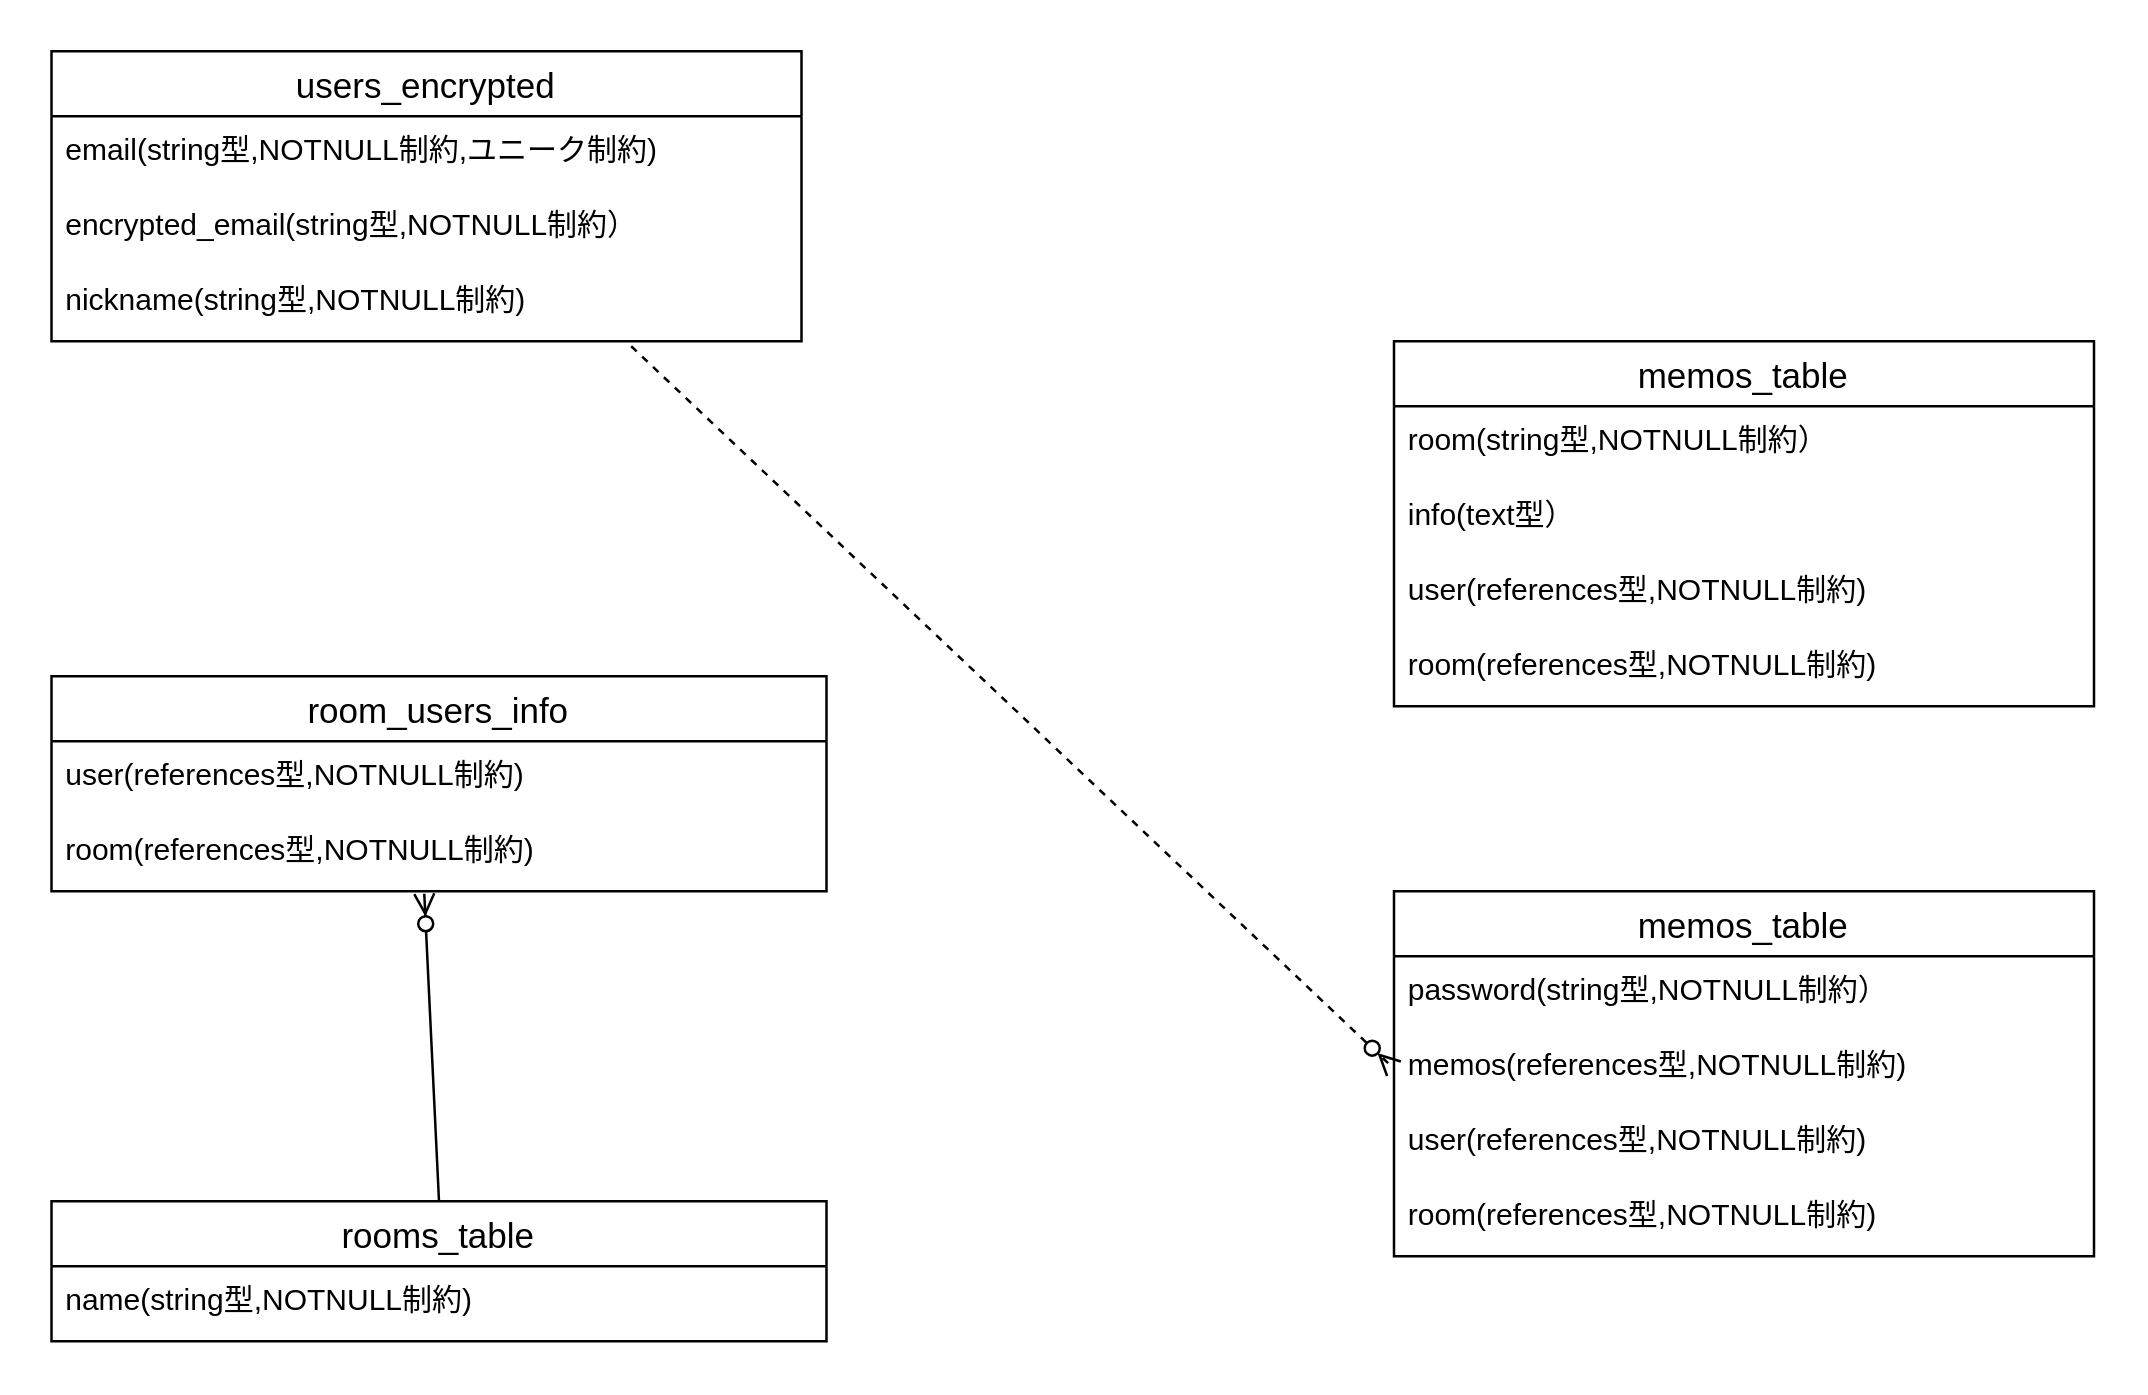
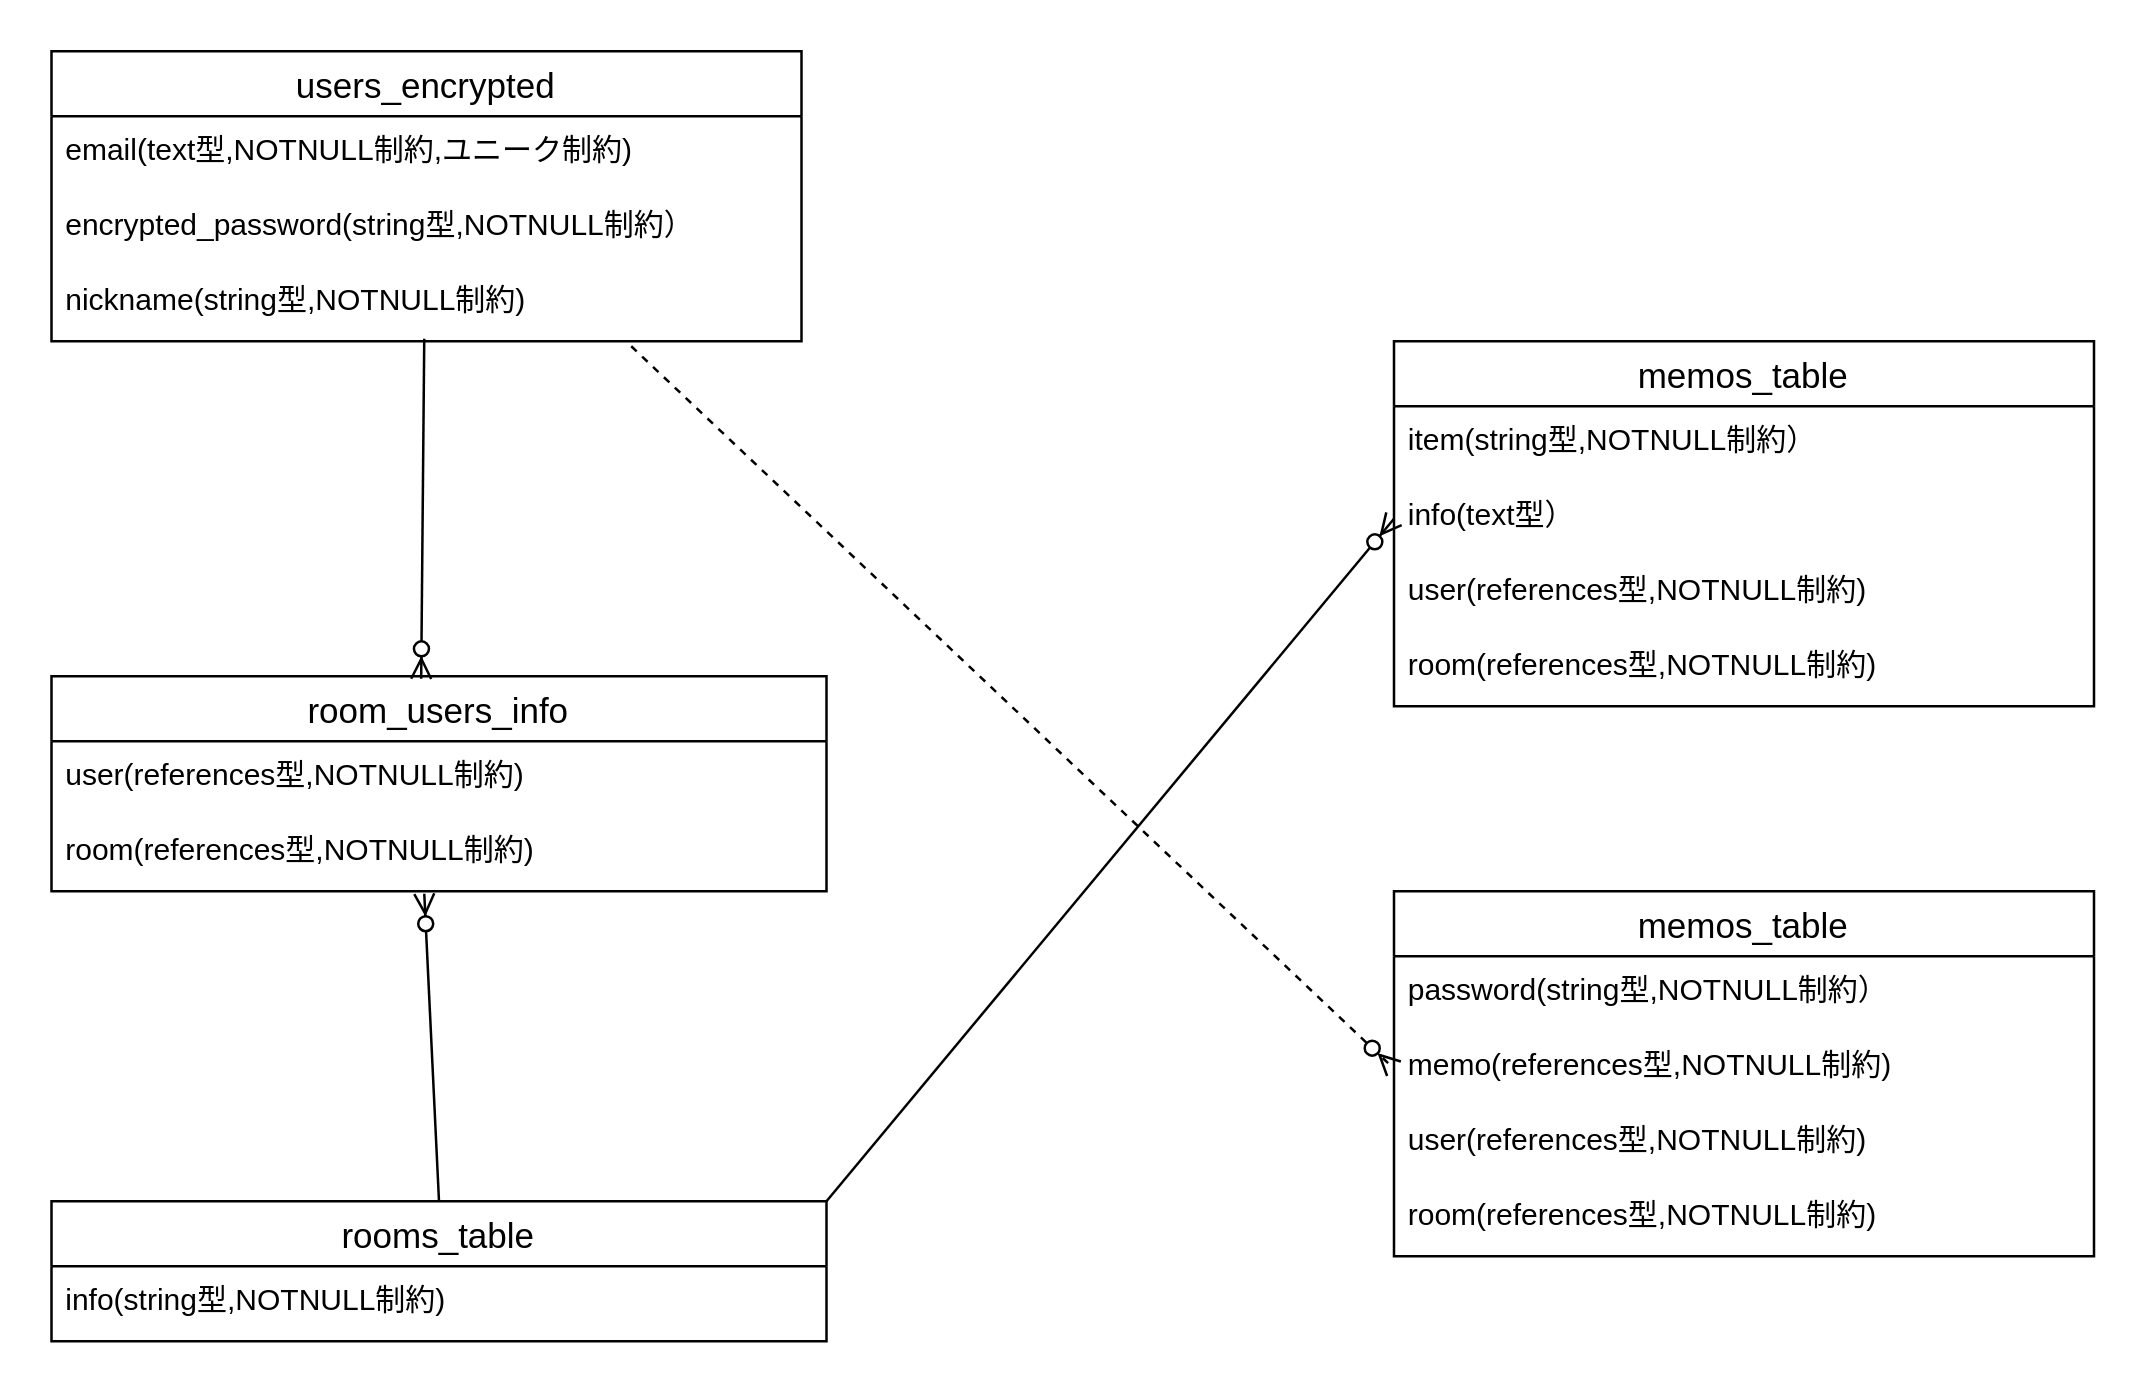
(365, 150) -> (352, 150)
(361, 225) -> (394, 225)
(1619, 440) -> (1615, 440)
none -> (423, 495)
none -> (980, 1016)
(1659, 1065) -> (1650, 1065)
(270, 1300) -> (266, 1300)
